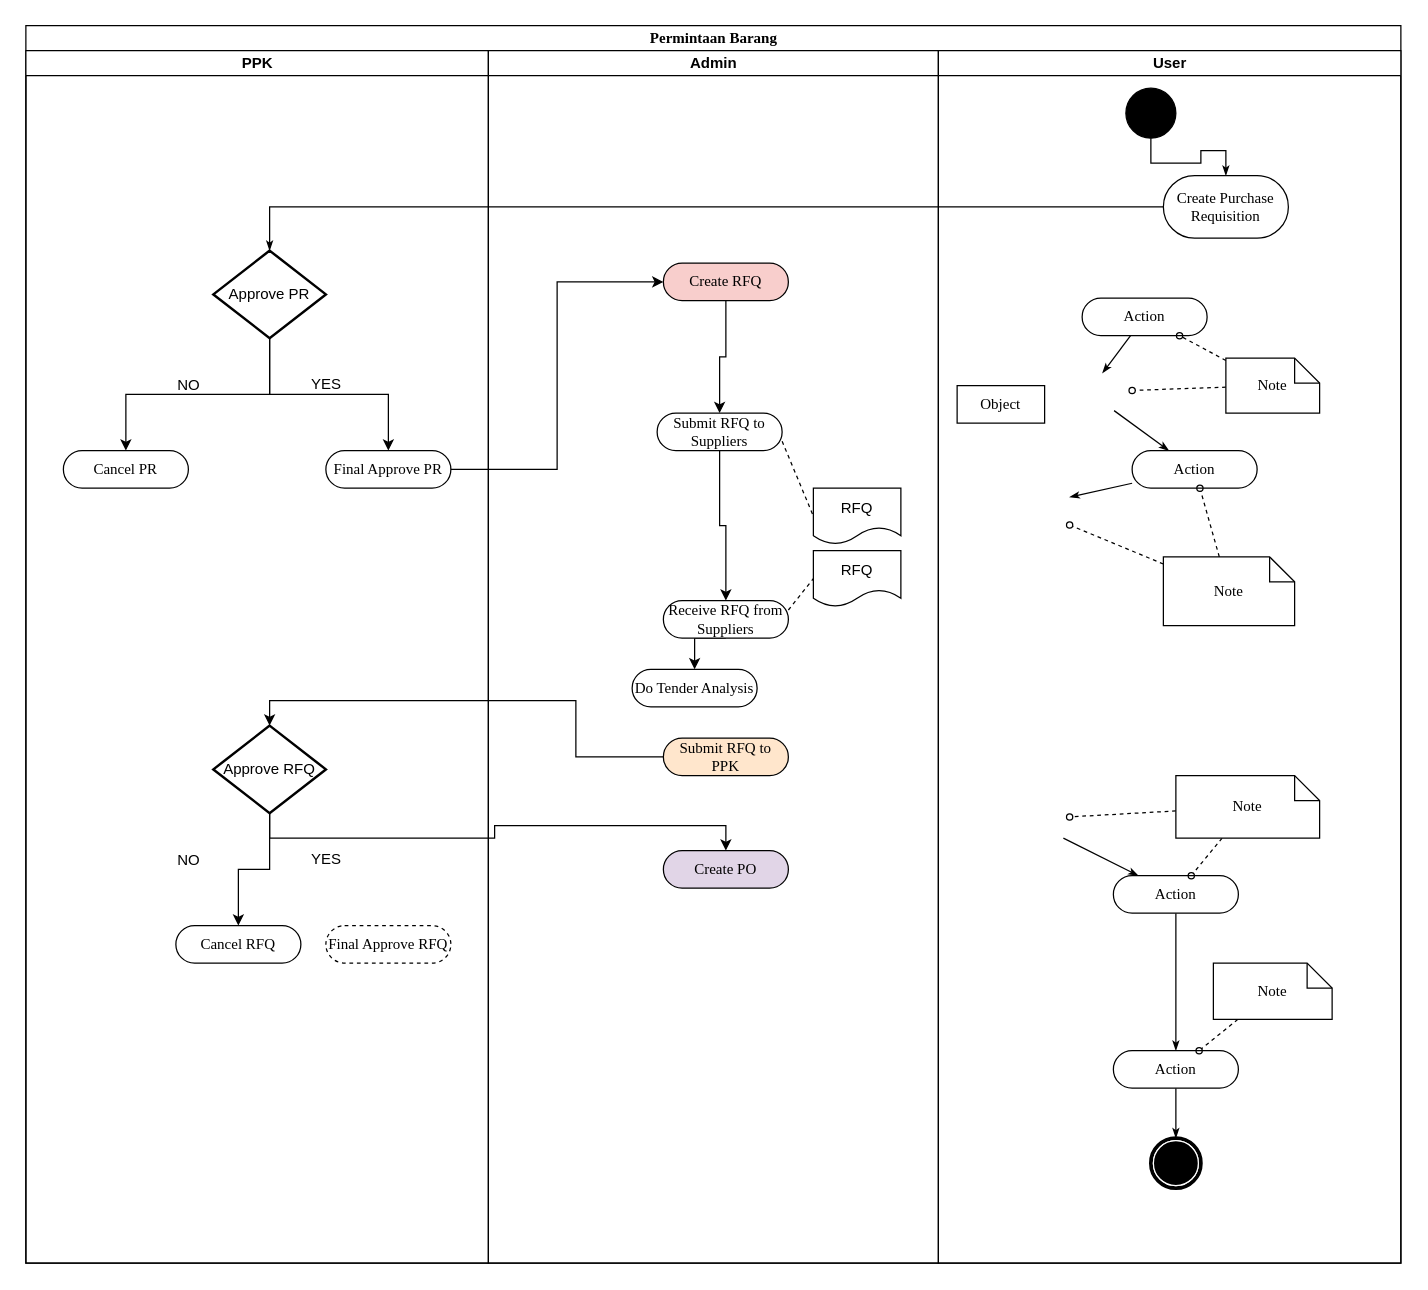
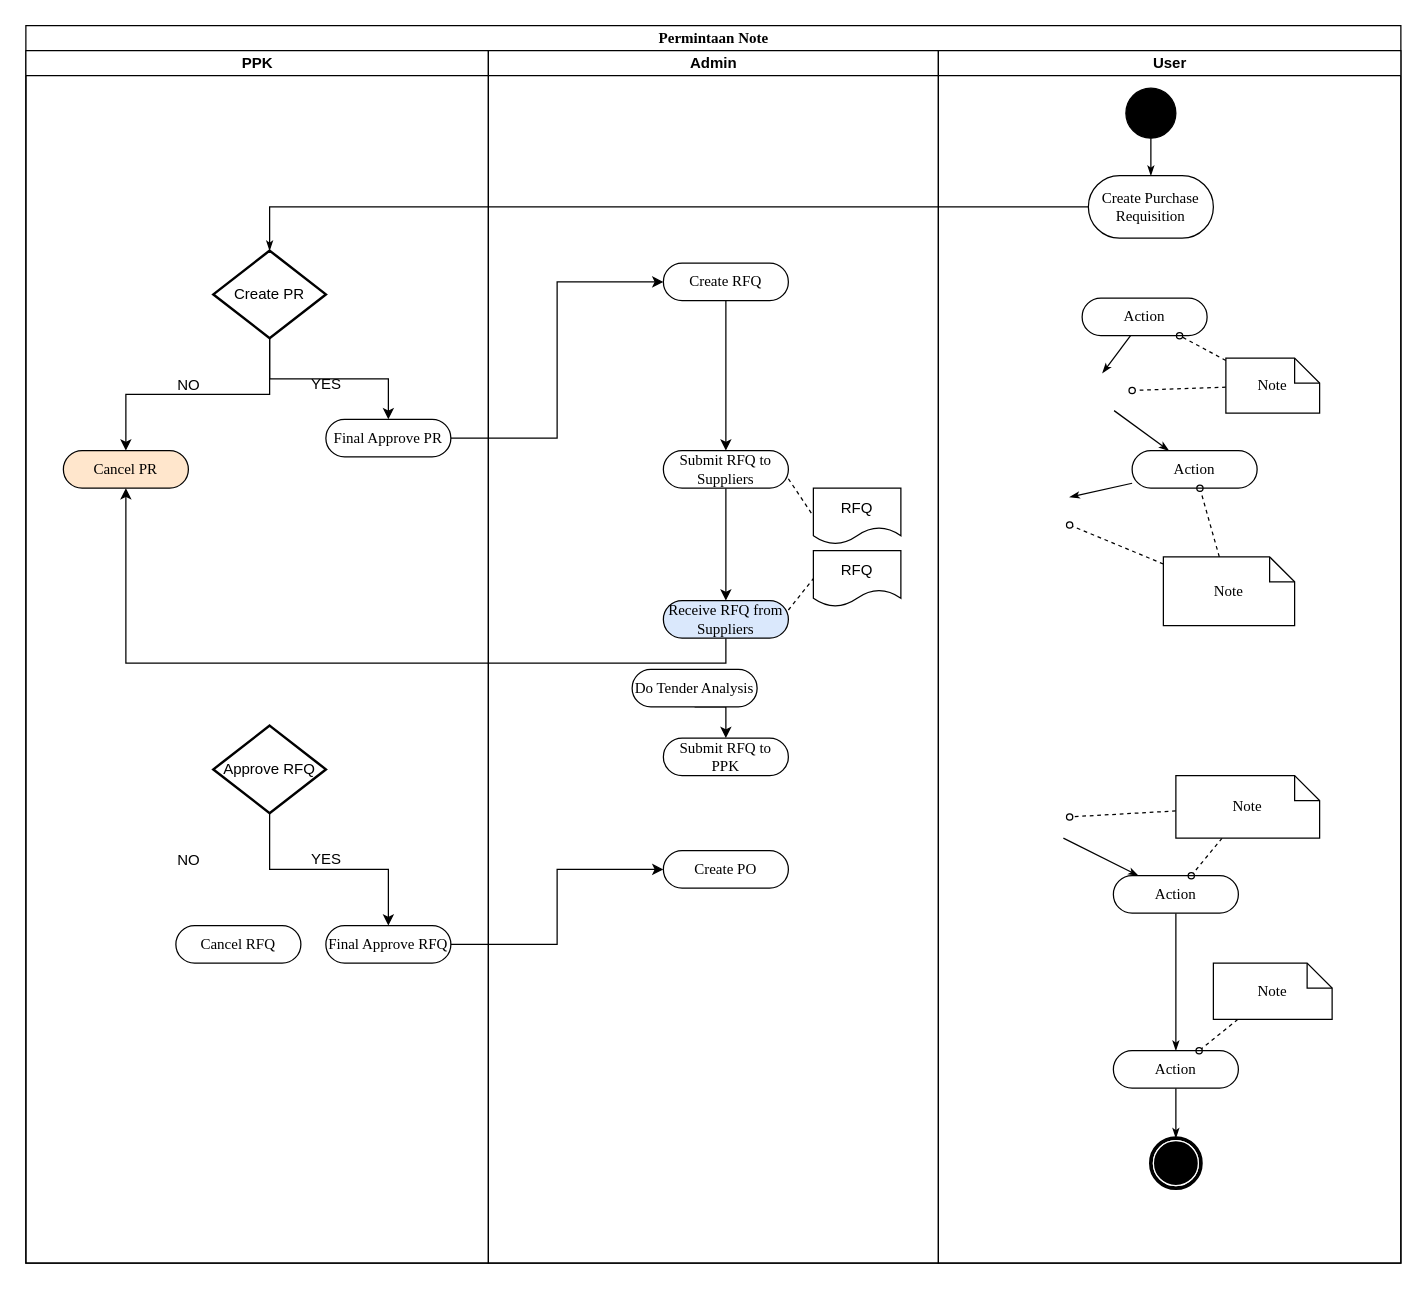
(714, 38) -> (714, 38)
(1226, 207) -> (1151, 207)
(726, 282) -> (726, 282)
(269, 294) -> (269, 294)
(1001, 404) -> none
(719, 432) -> (726, 469)
(126, 469) -> (126, 469)
(388, 469) -> (388, 438)
(726, 619) -> (726, 619)
(694, 648) -> (355, 663)
(485, 701) -> none
none -> (726, 717)
(726, 757) -> (726, 757)
(501, 826) -> (354, 869)
(726, 869) -> (726, 869)
(238, 878) -> none
none -> (557, 911)
(388, 944) -> (388, 944)
